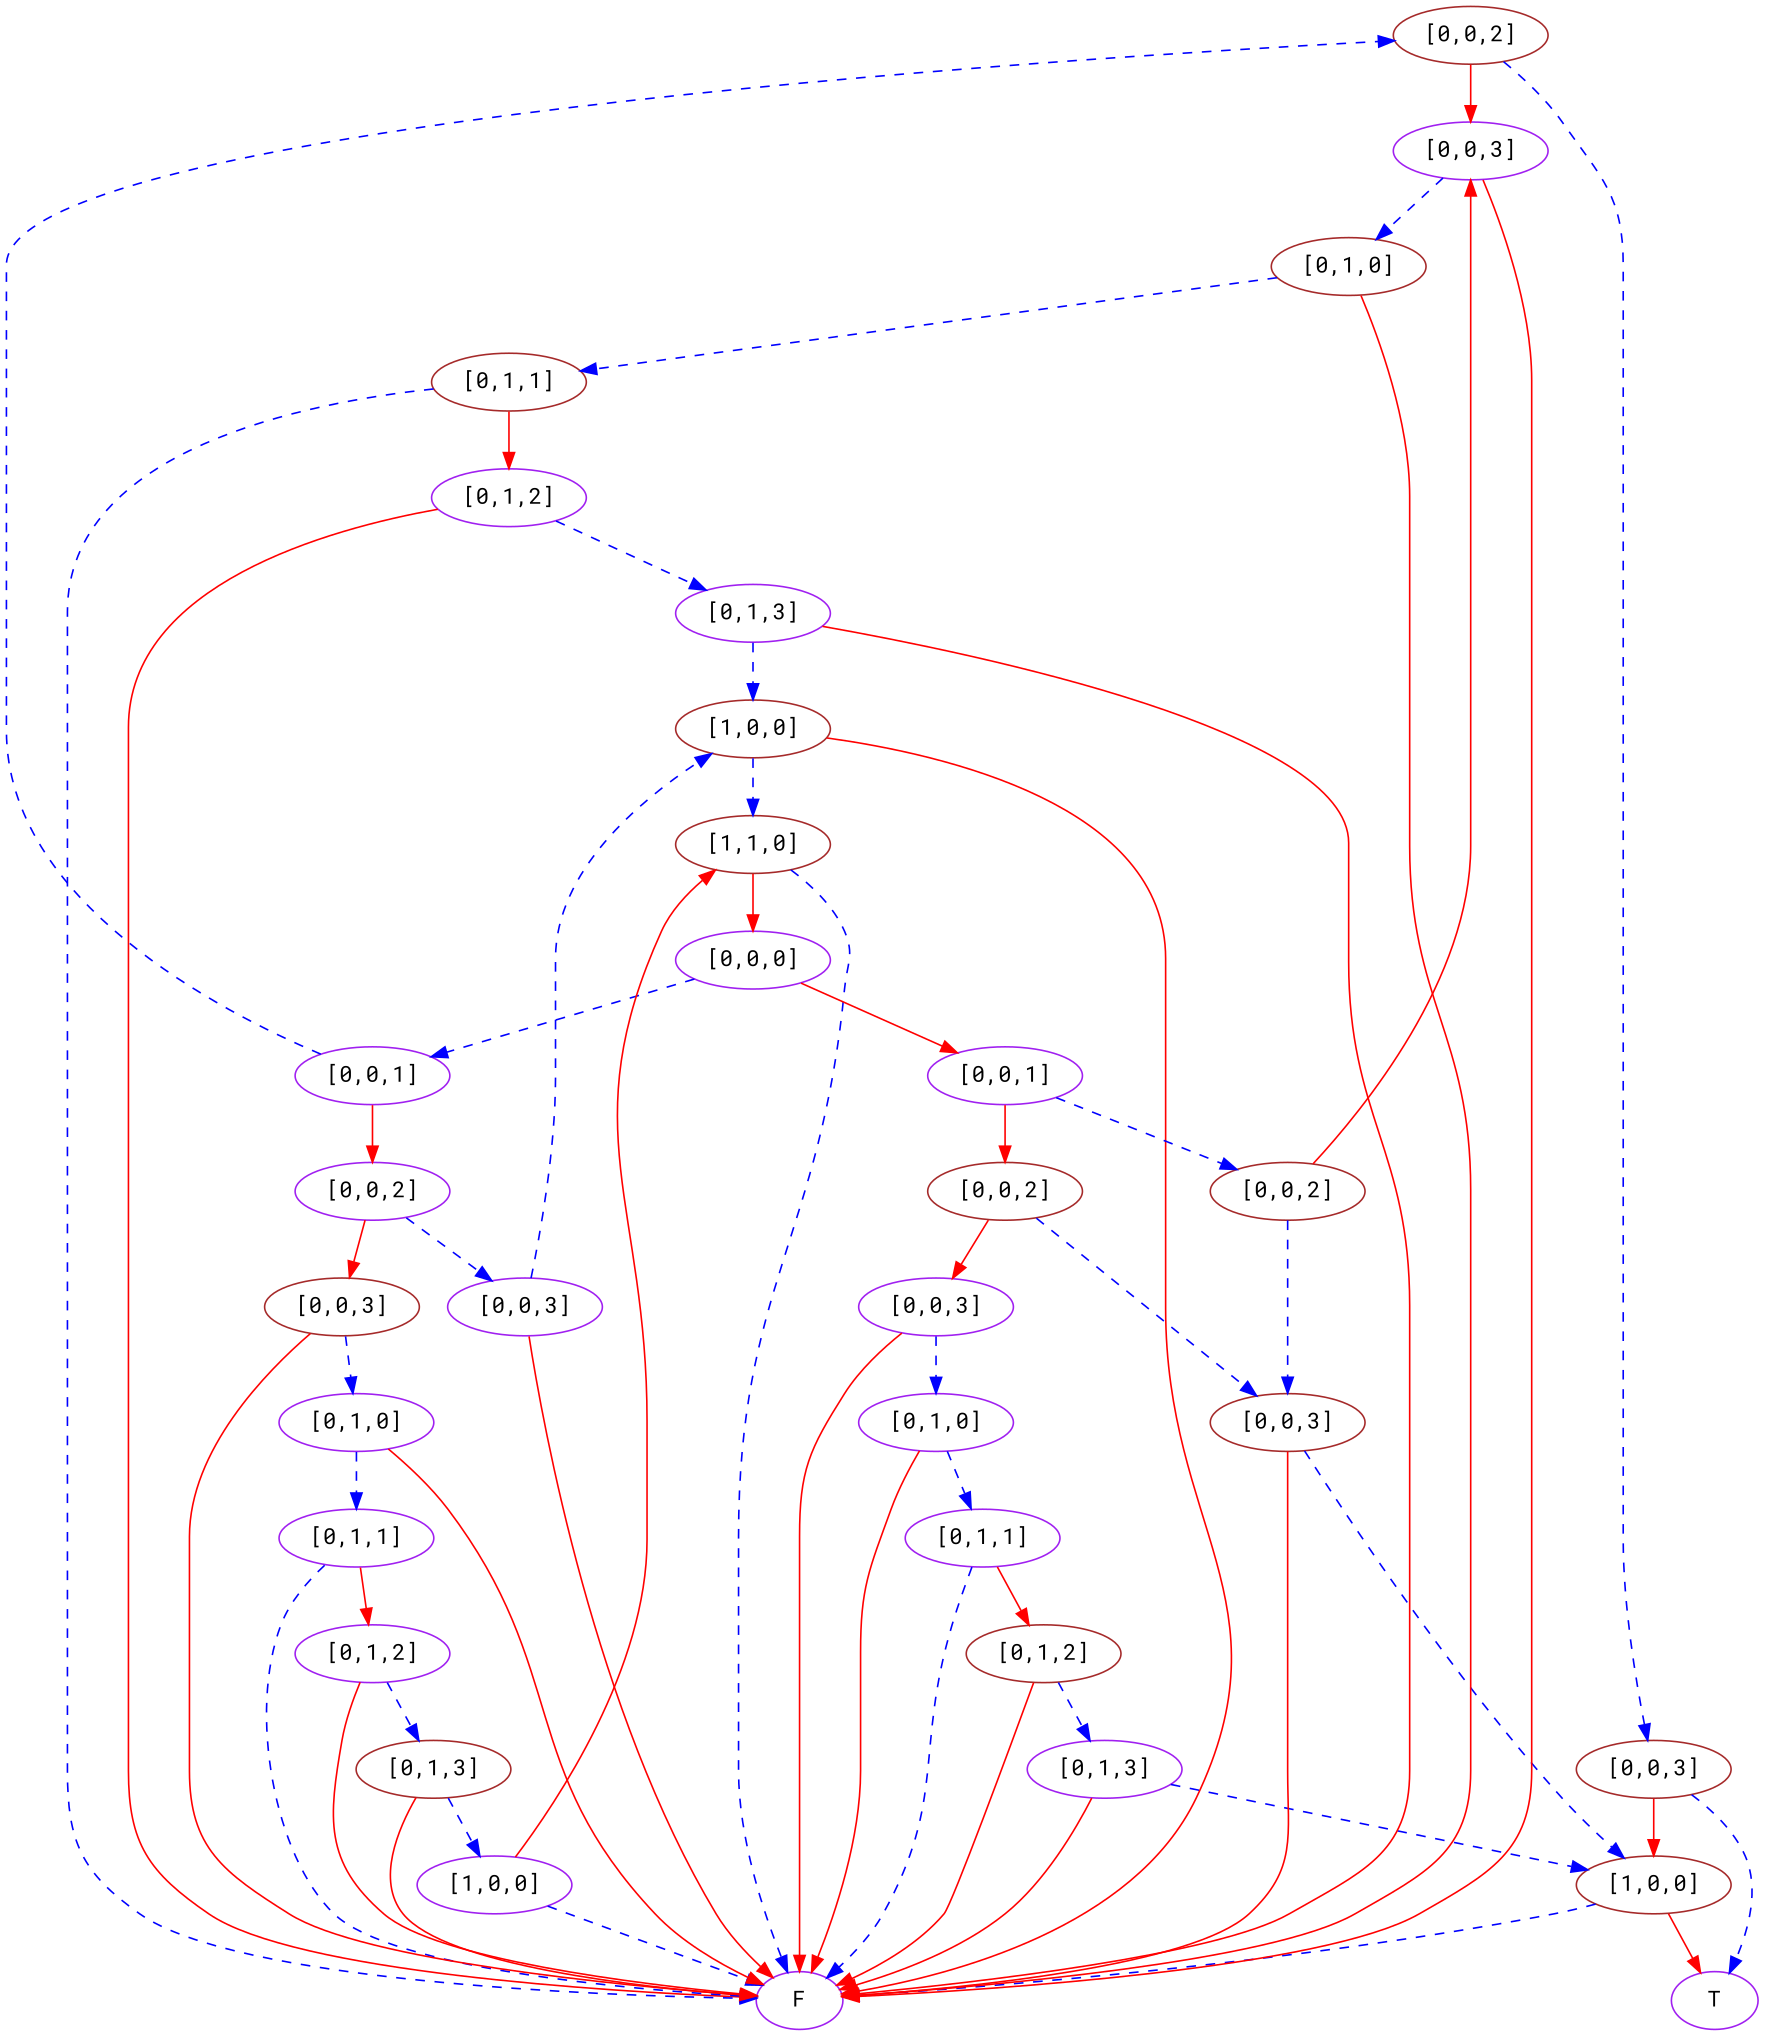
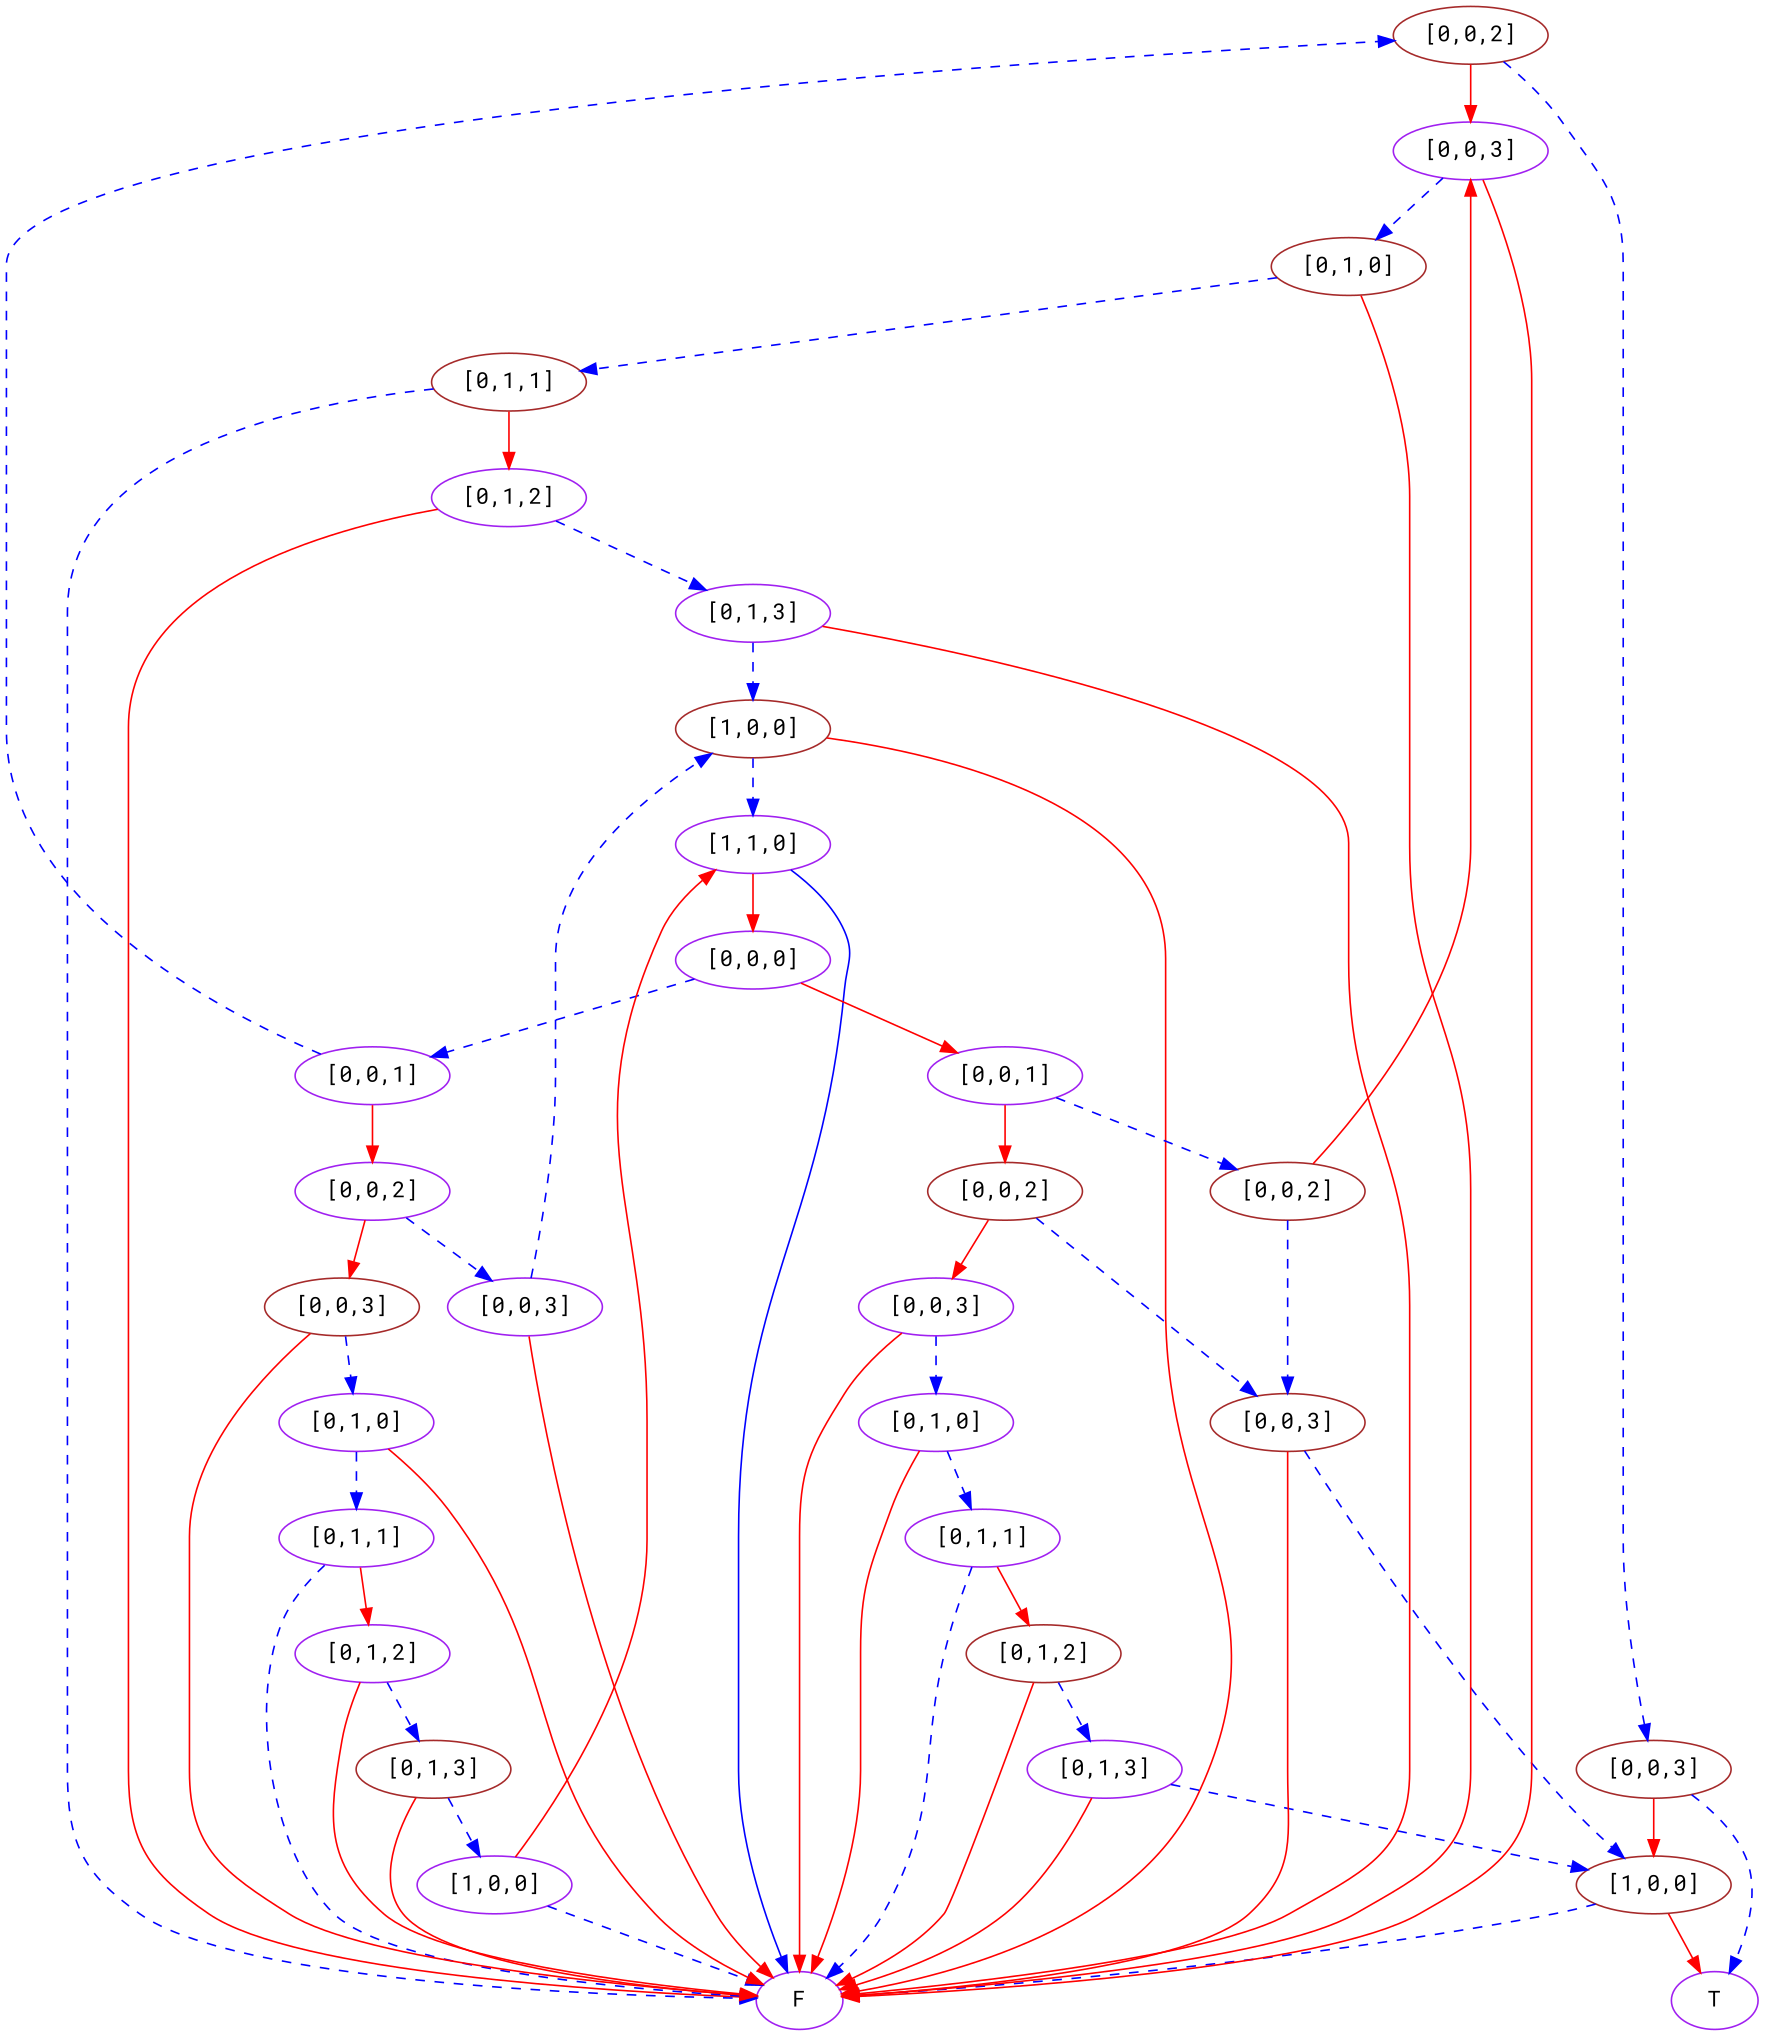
(753, 845) -> (753, 845)
(749, 1400) -> (749, 1400)
